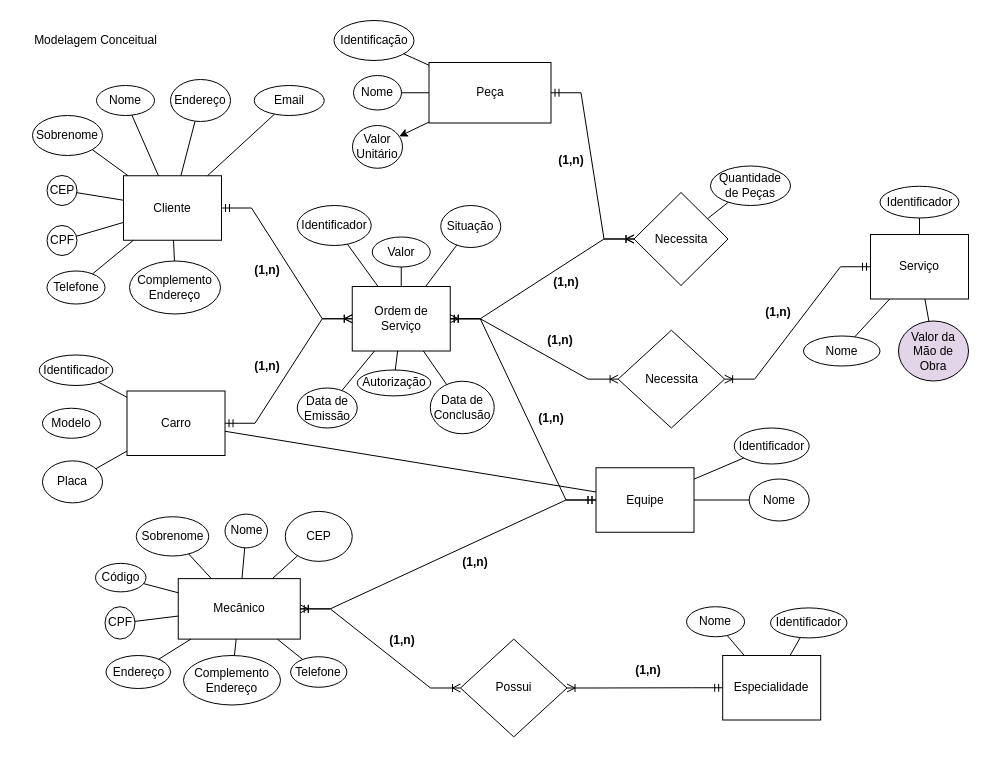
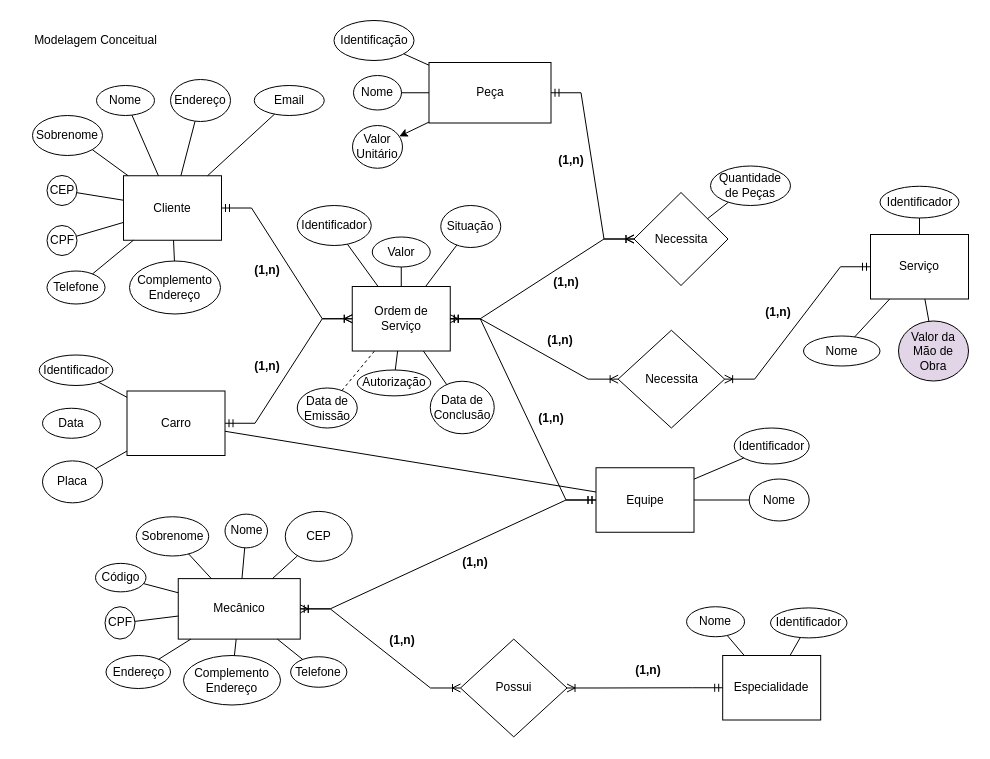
(358, 371) -> (358, 371)
(72, 424) -> (72, 424)
